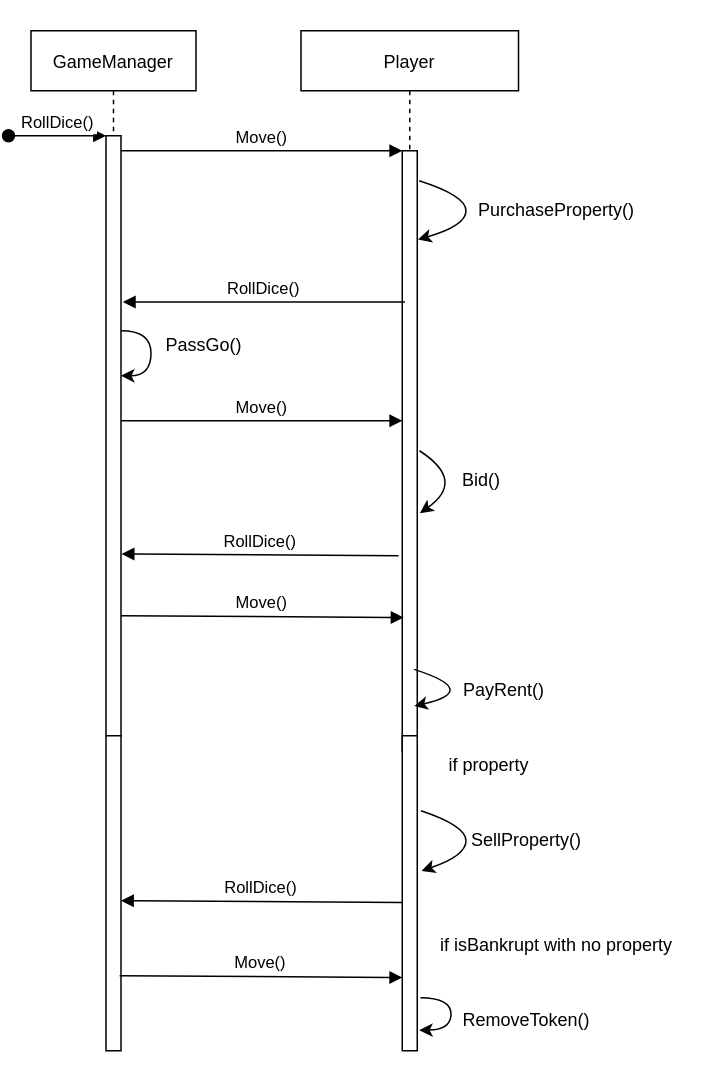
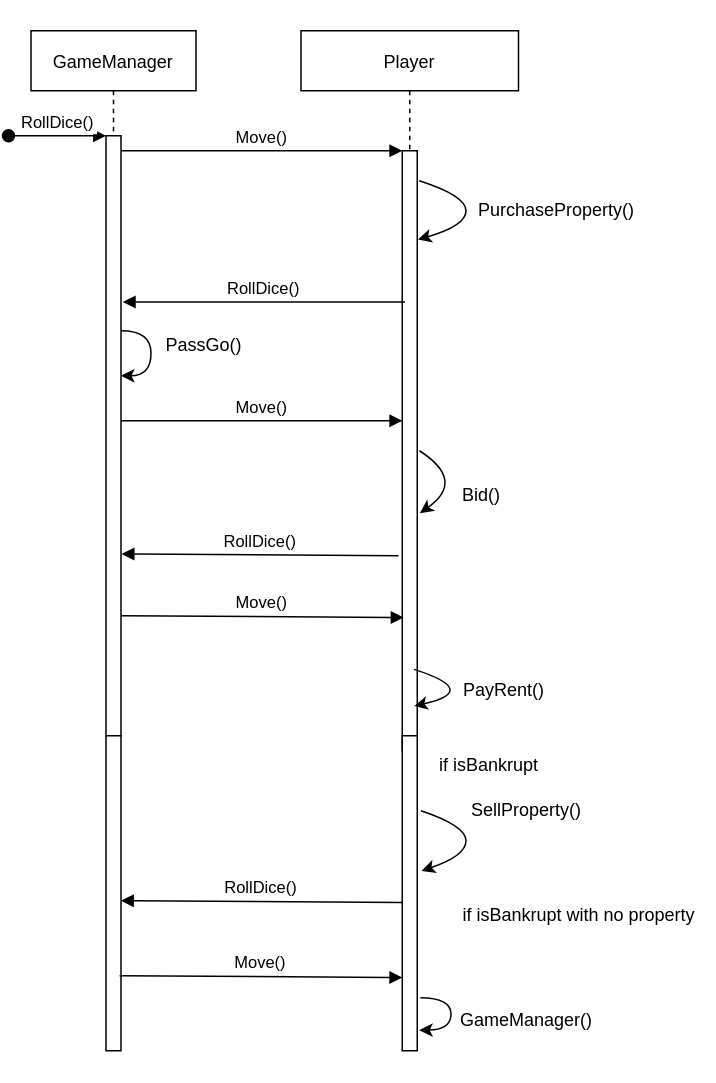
(481, 481) -> (481, 496)
(489, 766) -> (489, 766)
(526, 841) -> (526, 811)
(556, 946) -> (578, 916)
(527, 1021) -> (527, 1021)
